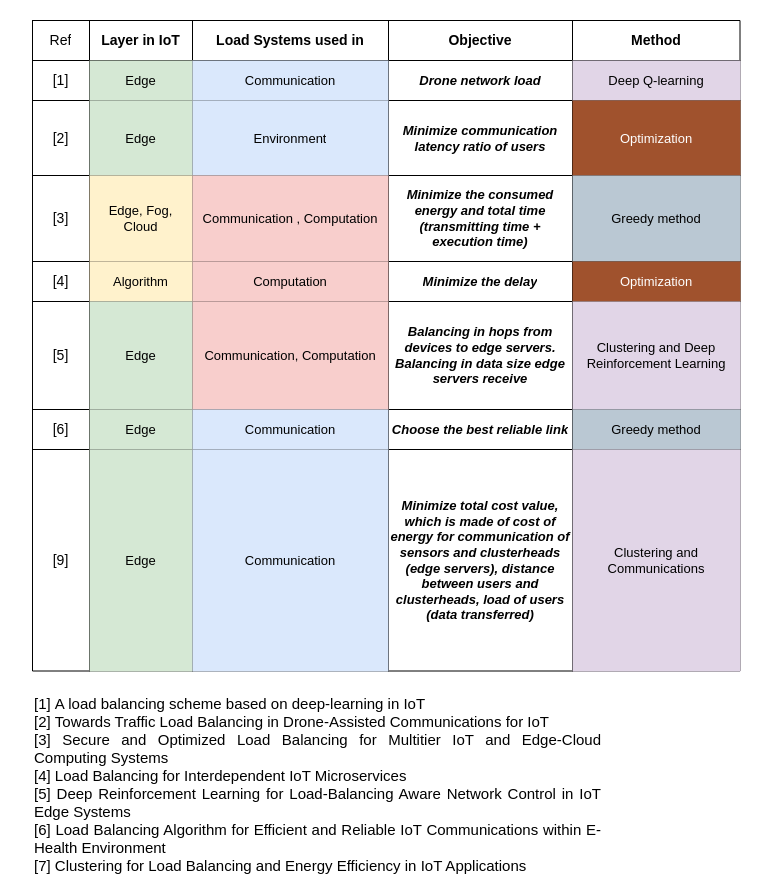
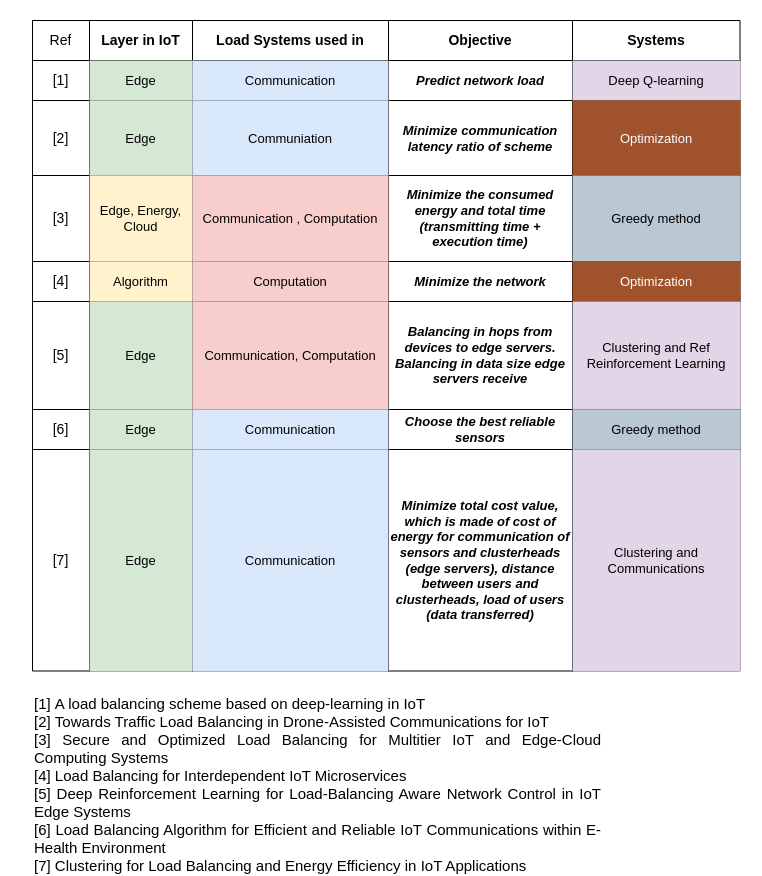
(657, 41) -> (657, 41)
(481, 81) -> (481, 81)
(291, 139) -> (291, 139)
(481, 139) -> (481, 139)
(141, 219) -> (141, 219)
(481, 282) -> (481, 282)
(657, 356) -> (657, 356)
(481, 430) -> (481, 430)
(61, 561) -> (61, 561)
